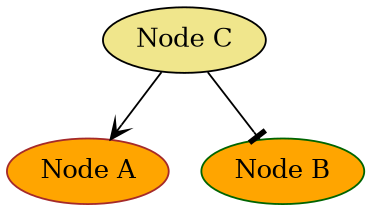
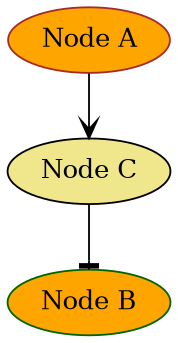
(142, 98) -> (89, 97)
